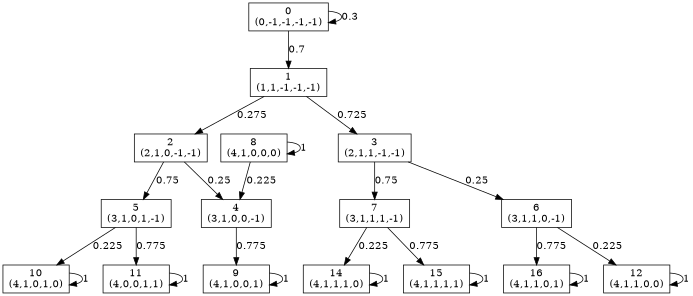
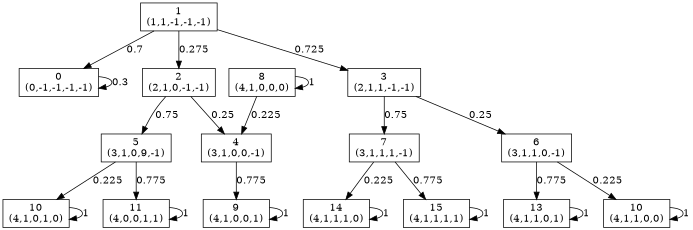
(289, 46) -> (122, 48)
(136, 213) -> (136, 148)
(537, 279) -> (537, 213)
(637, 279) -> (637, 213)
